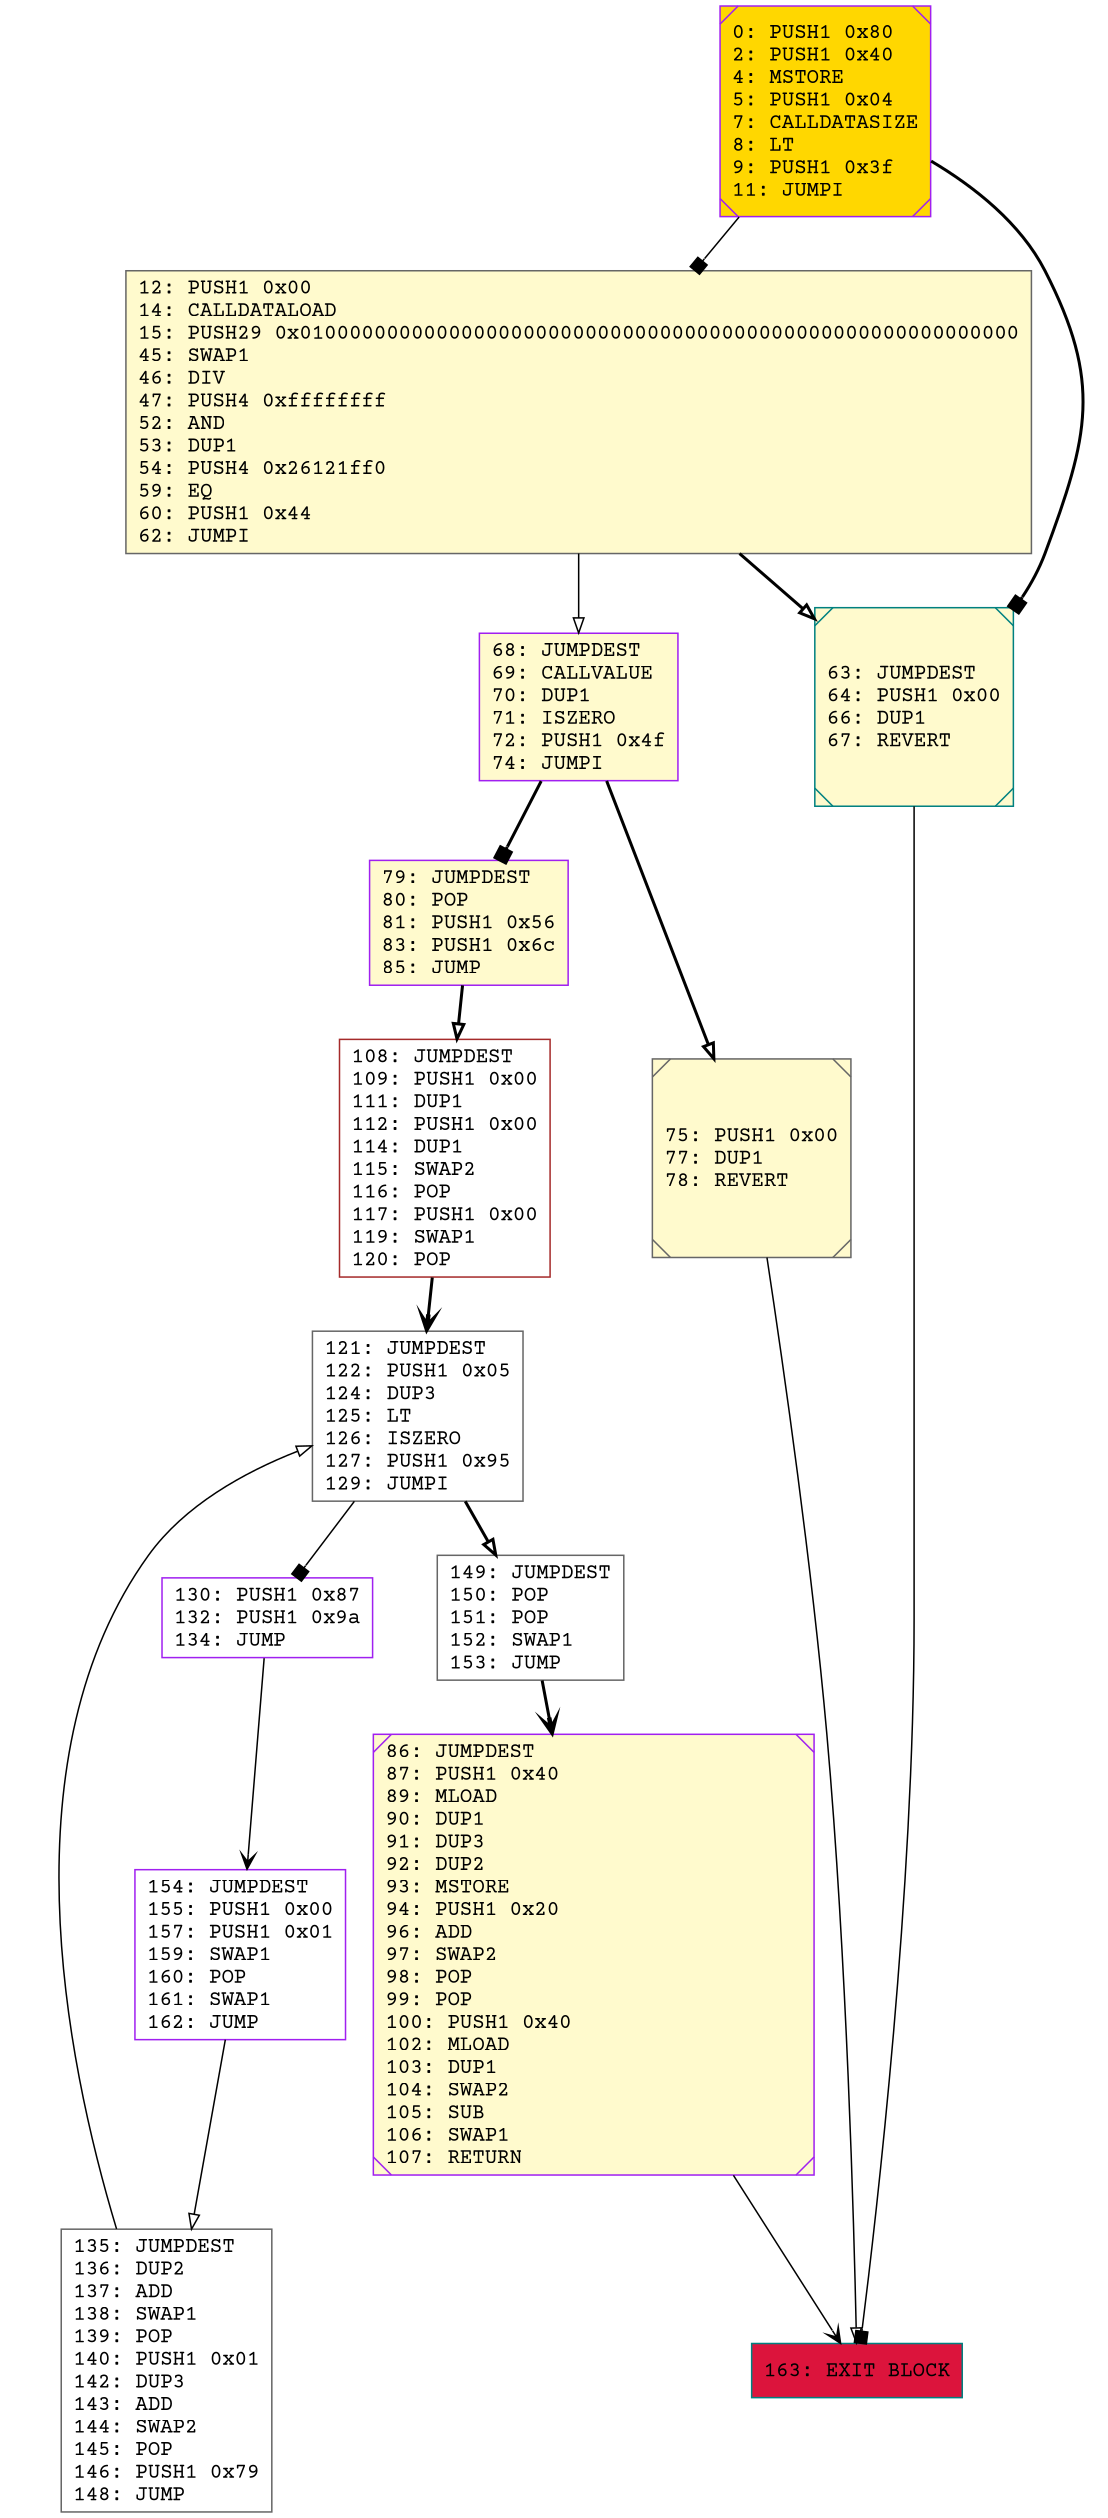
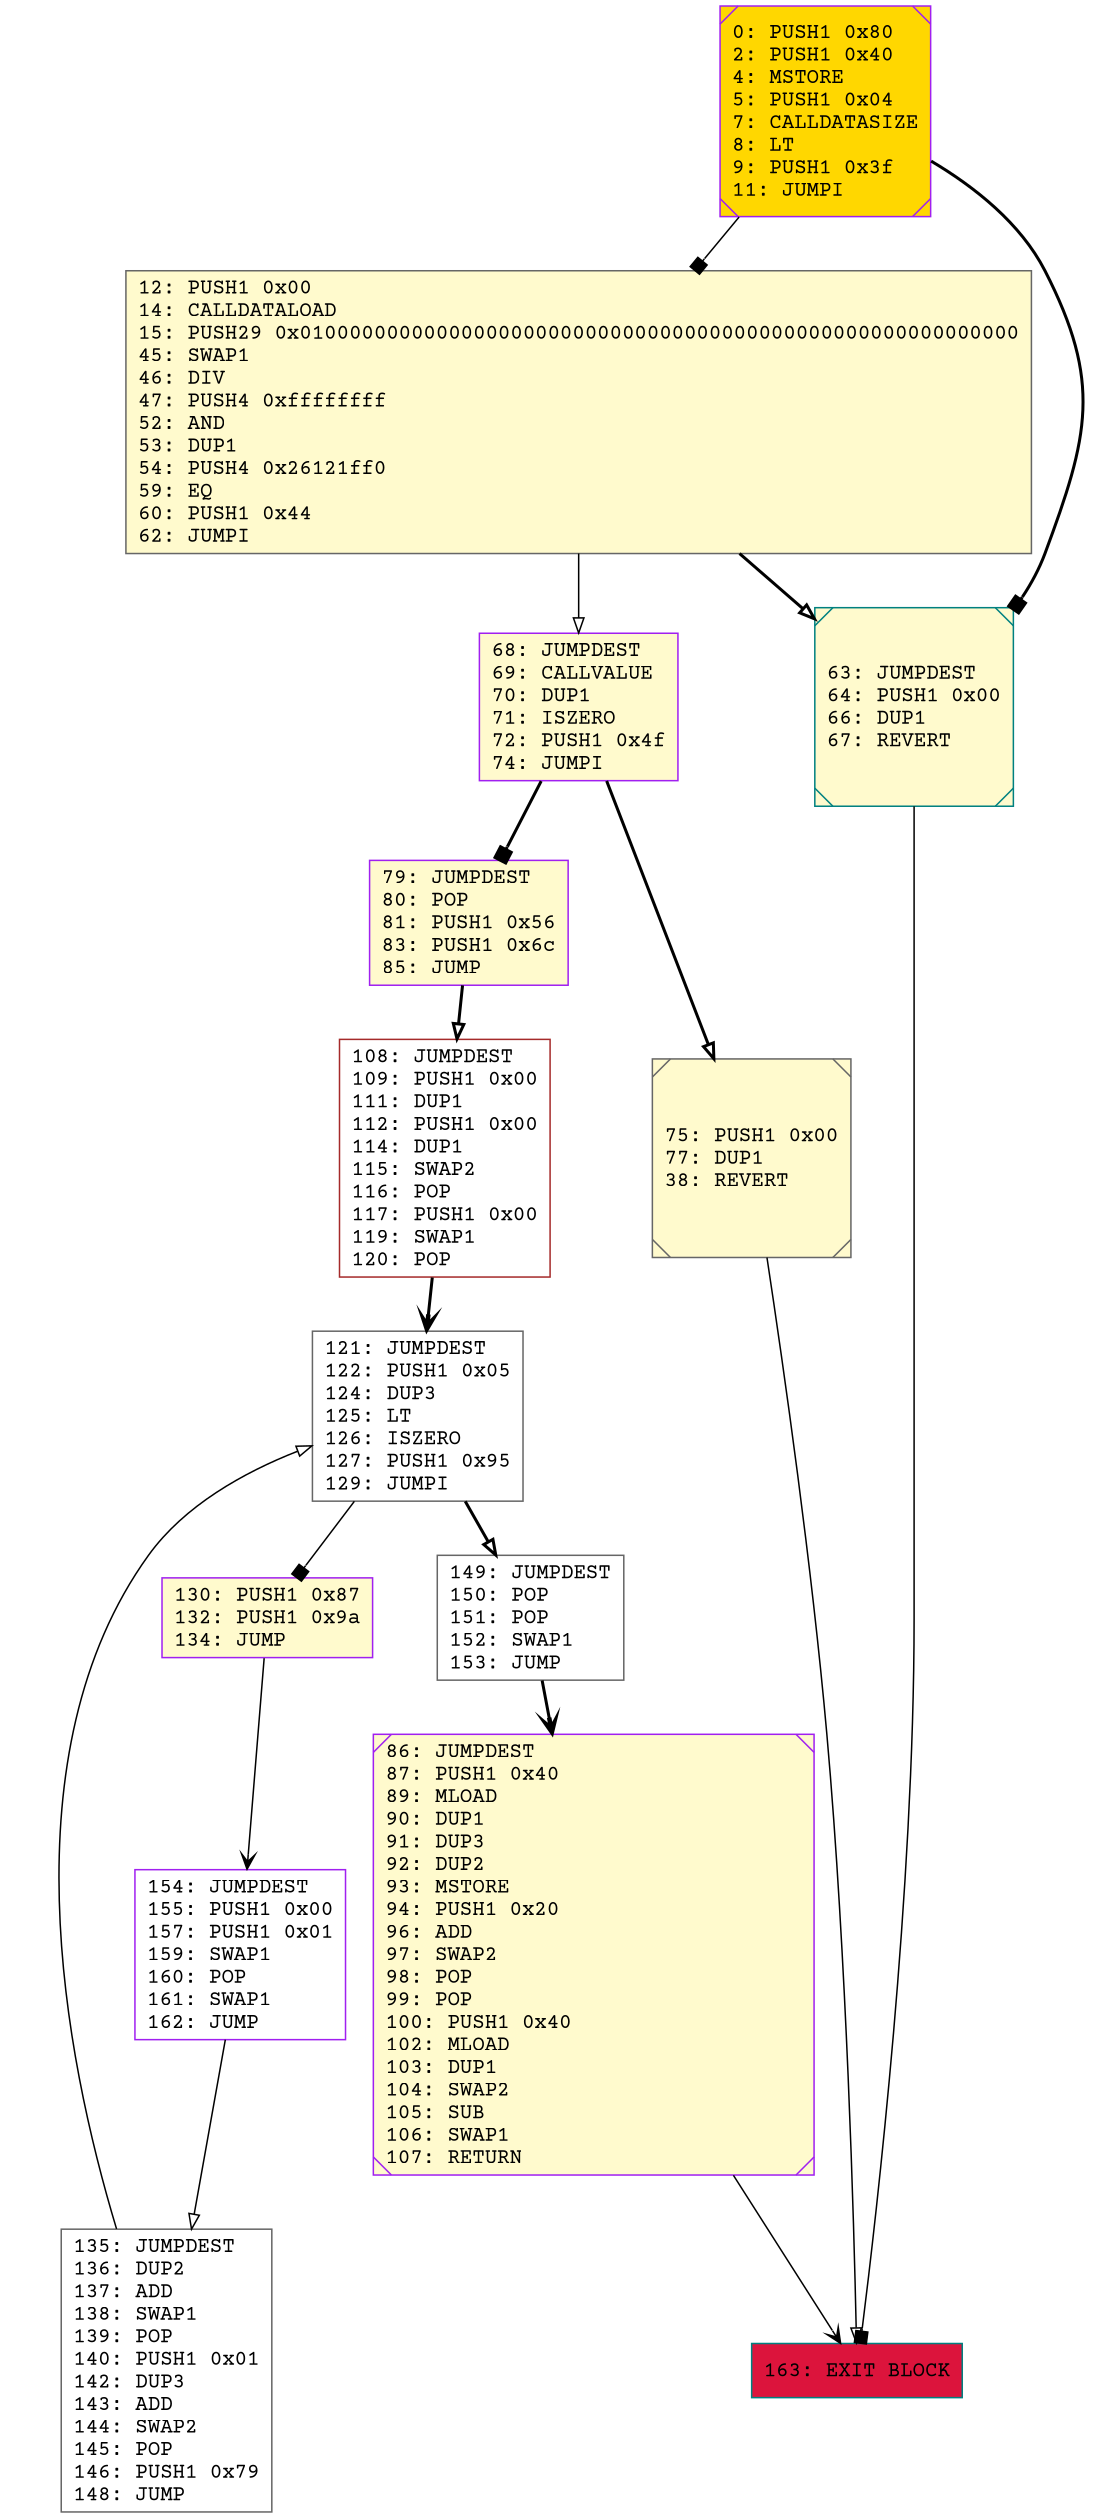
(752, 1158) -> (752, 1158)
(267, 1618) -> (267, 1618)
